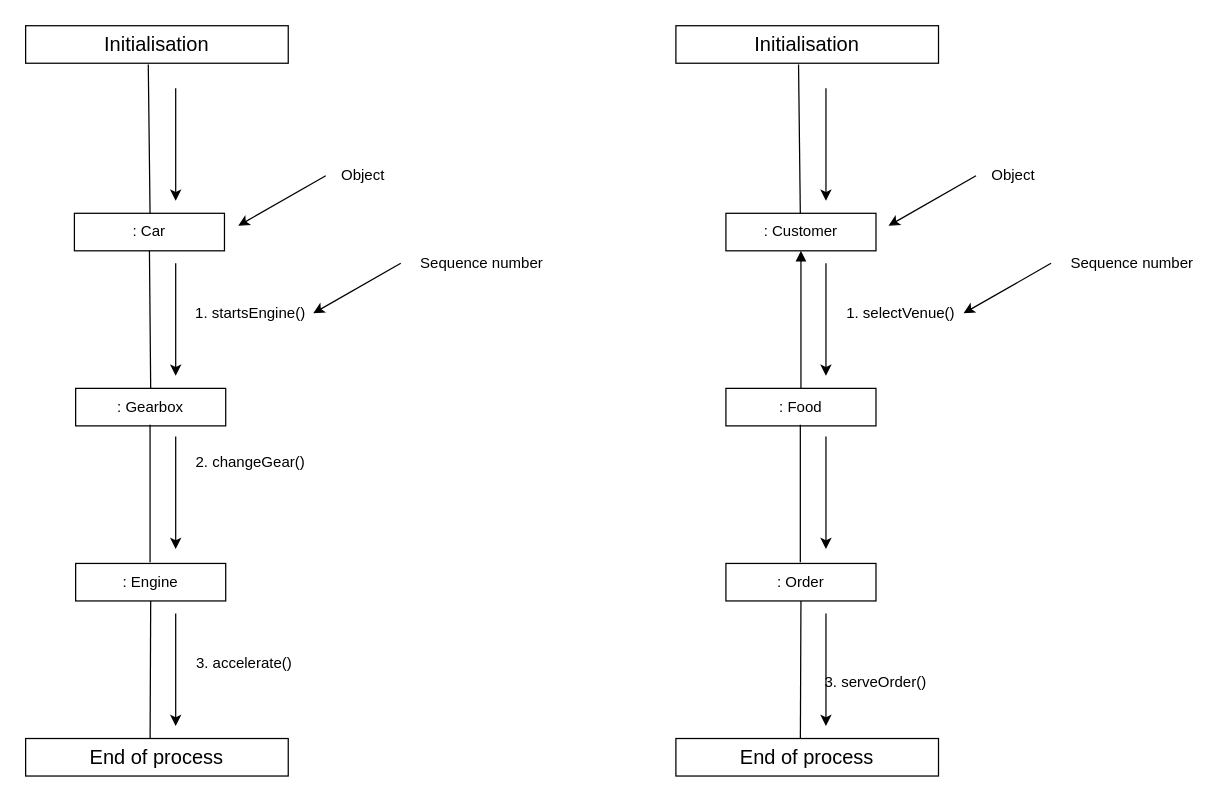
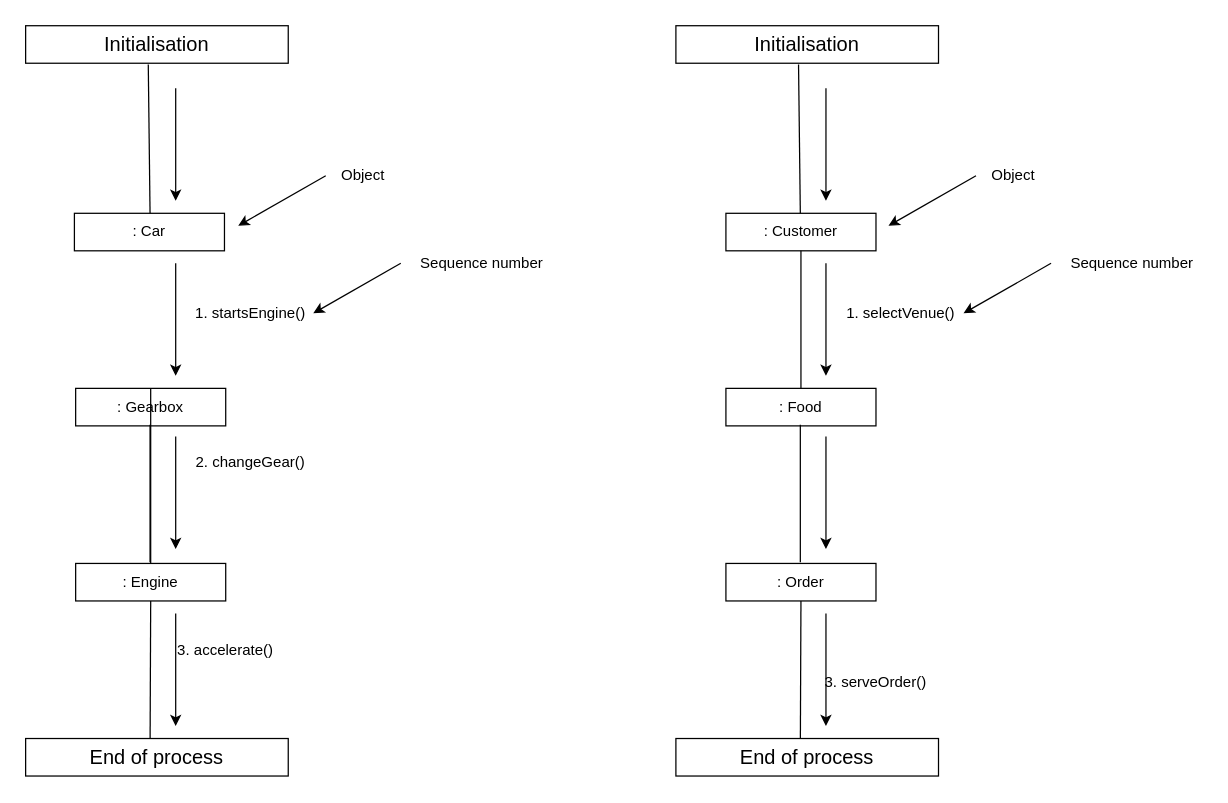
(801, 262) -> (801, 258)
(150, 320) -> (151, 405)
(244, 663) -> (226, 651)
